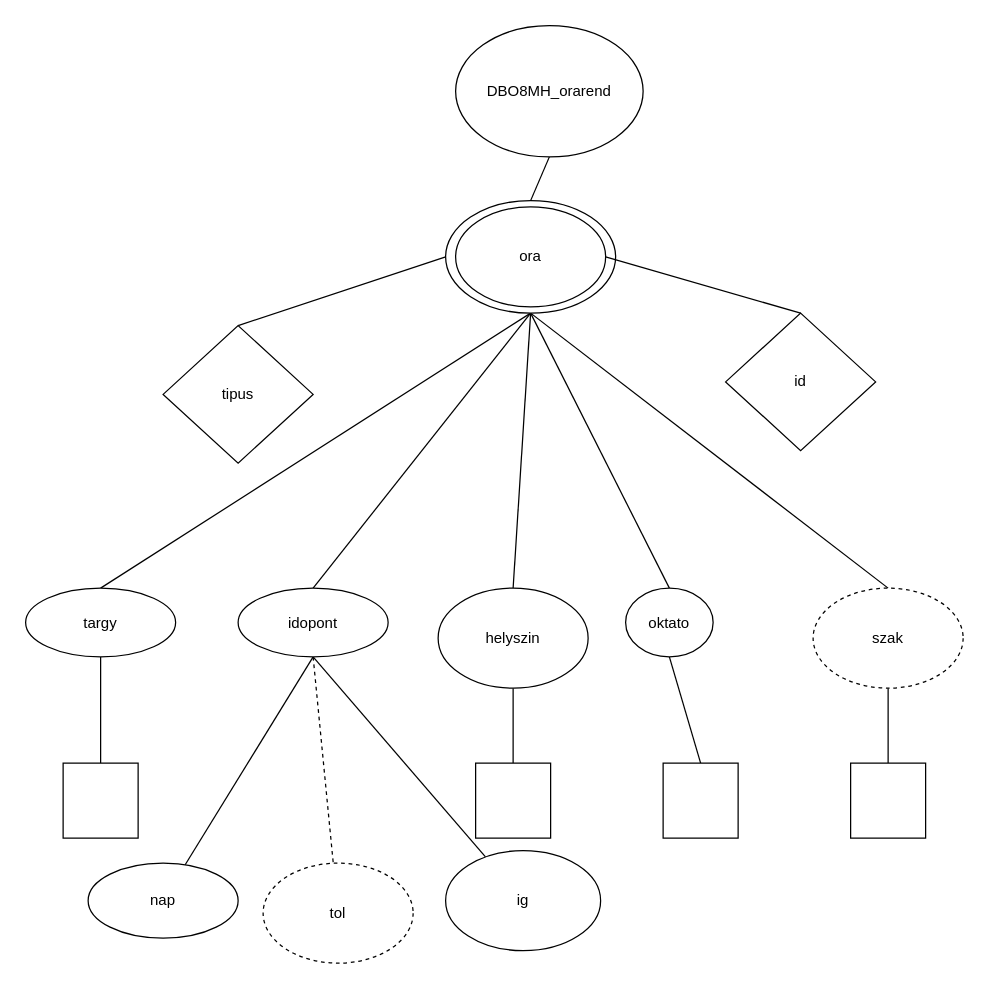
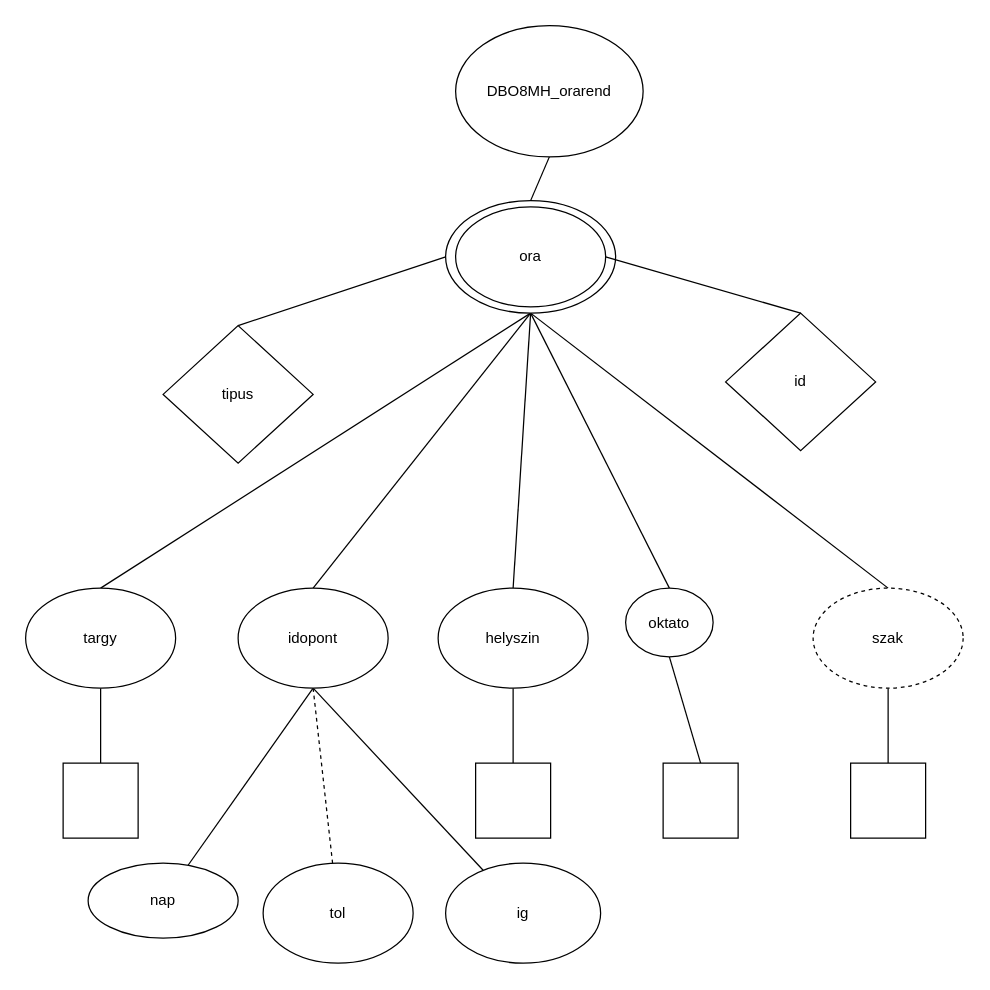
(101, 623) -> (101, 638)
(313, 623) -> (313, 638)
(523, 901) -> (523, 913)
(338, 913) -> (338, 913)
